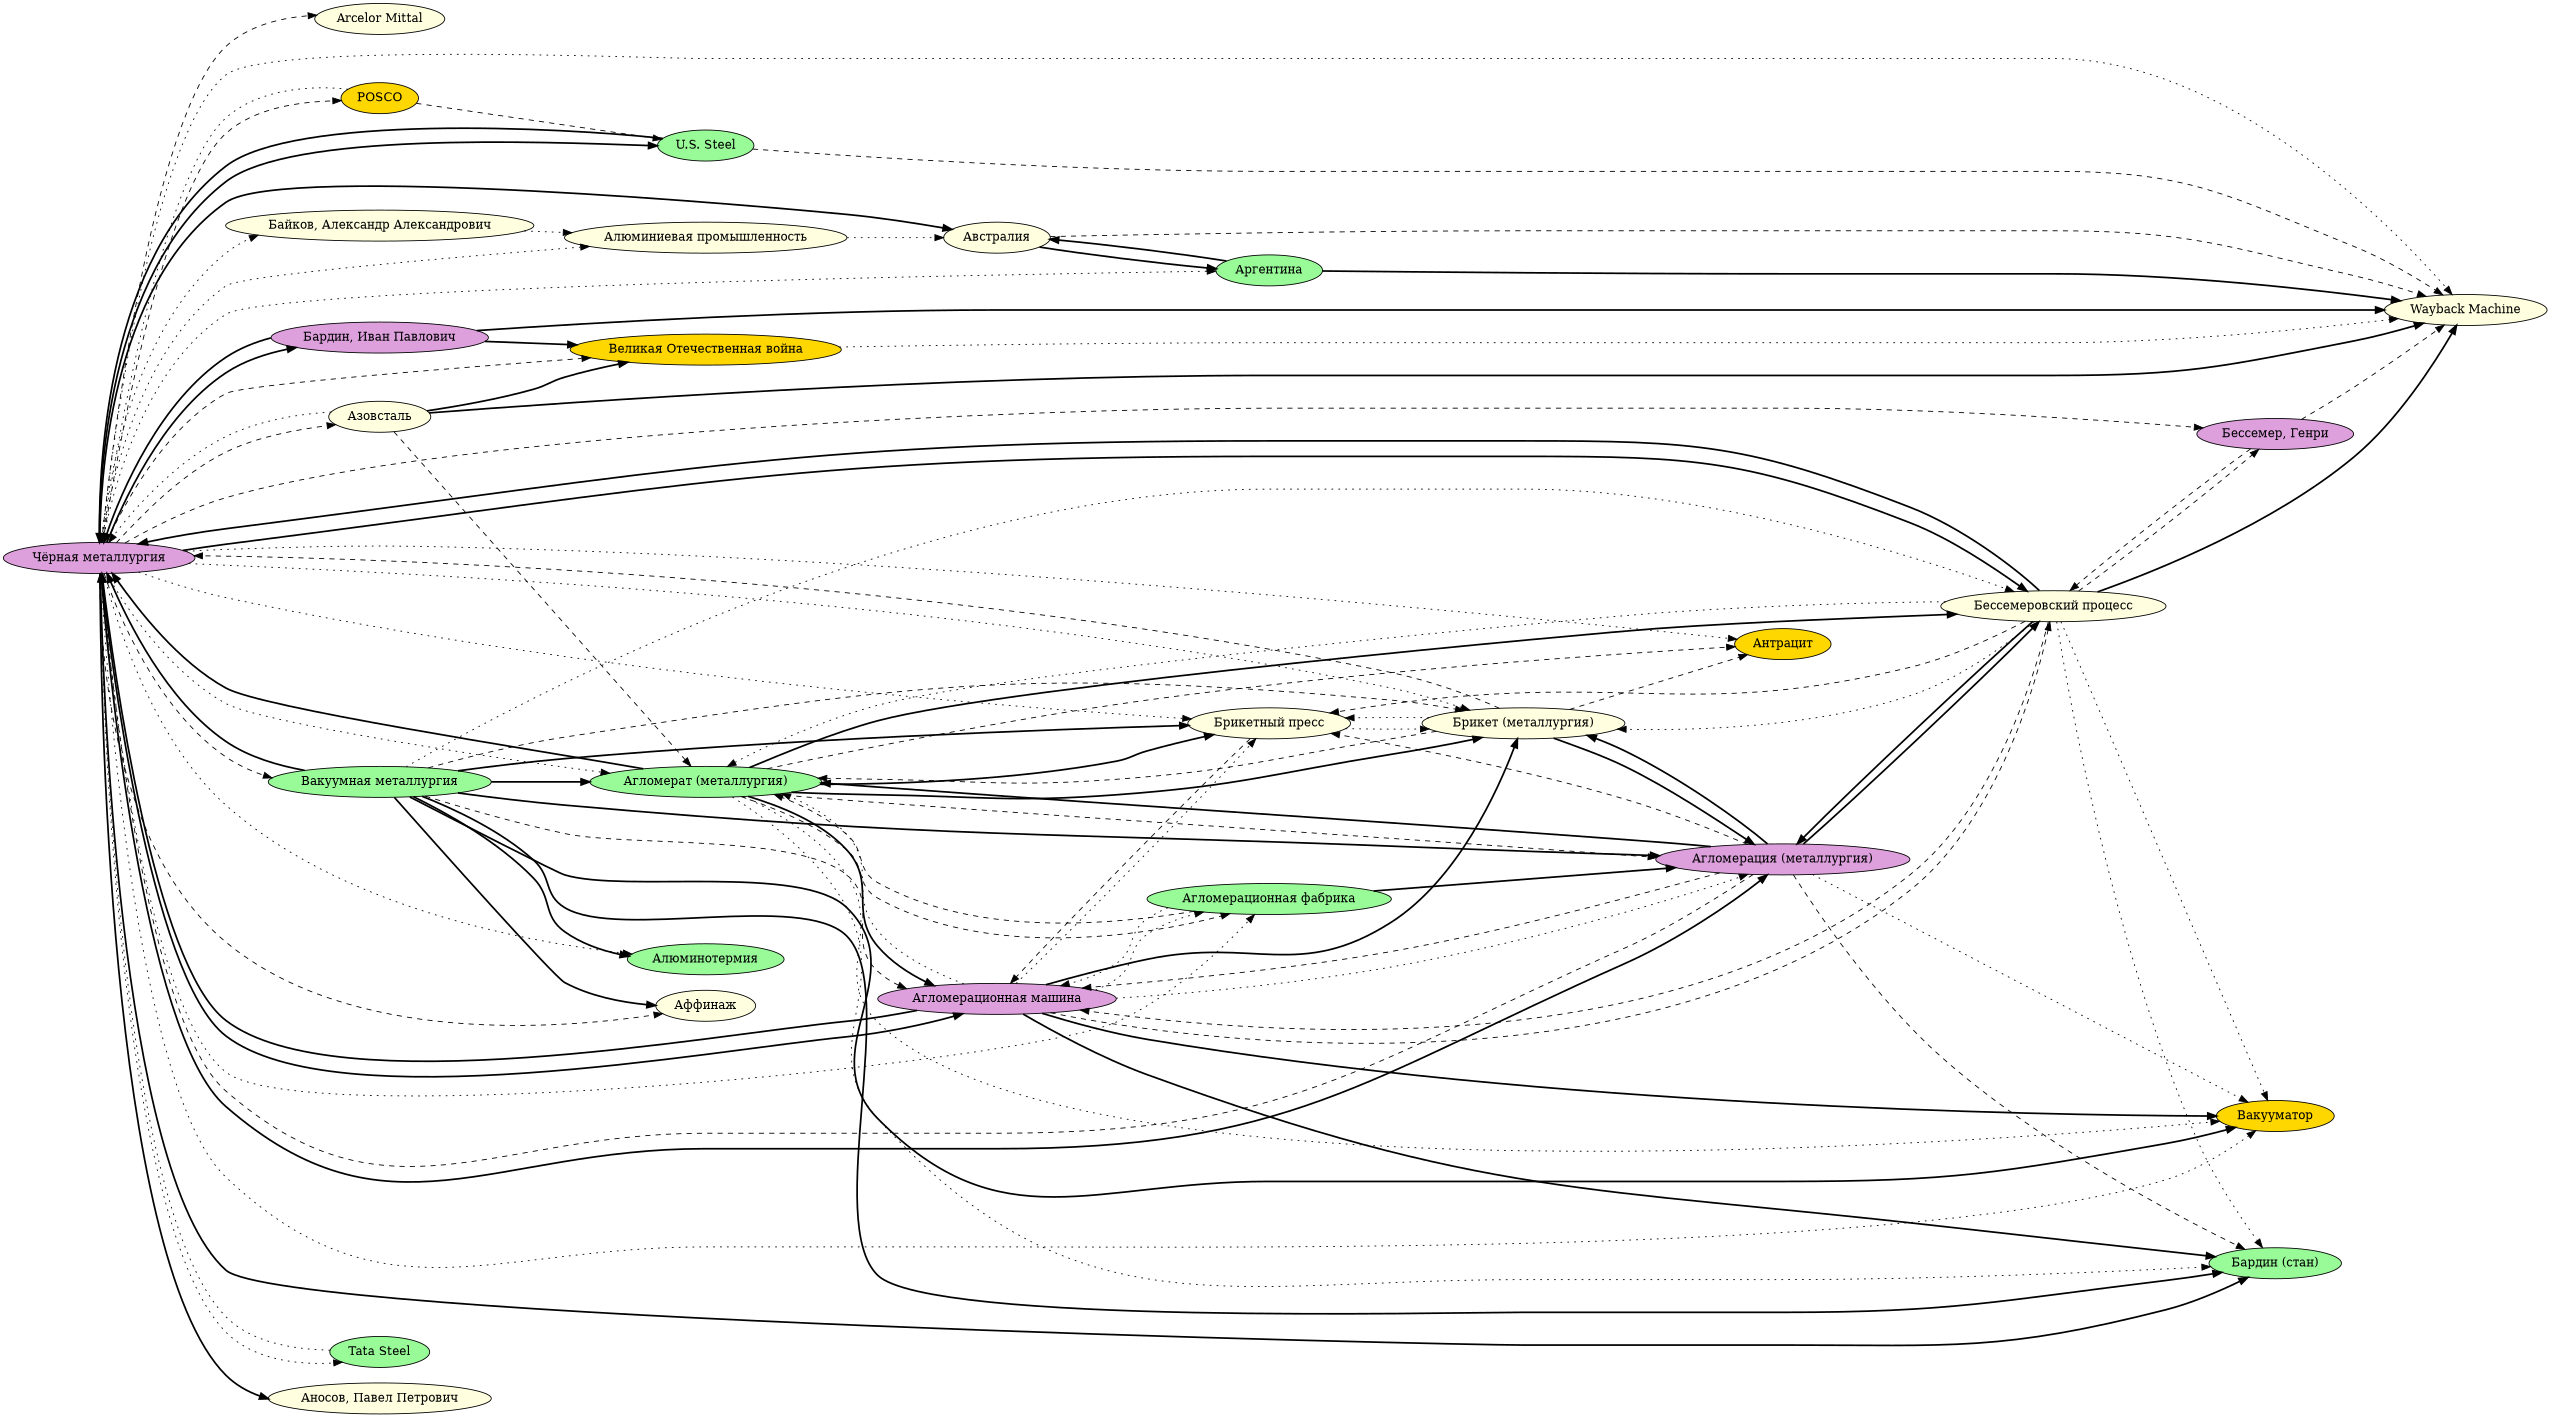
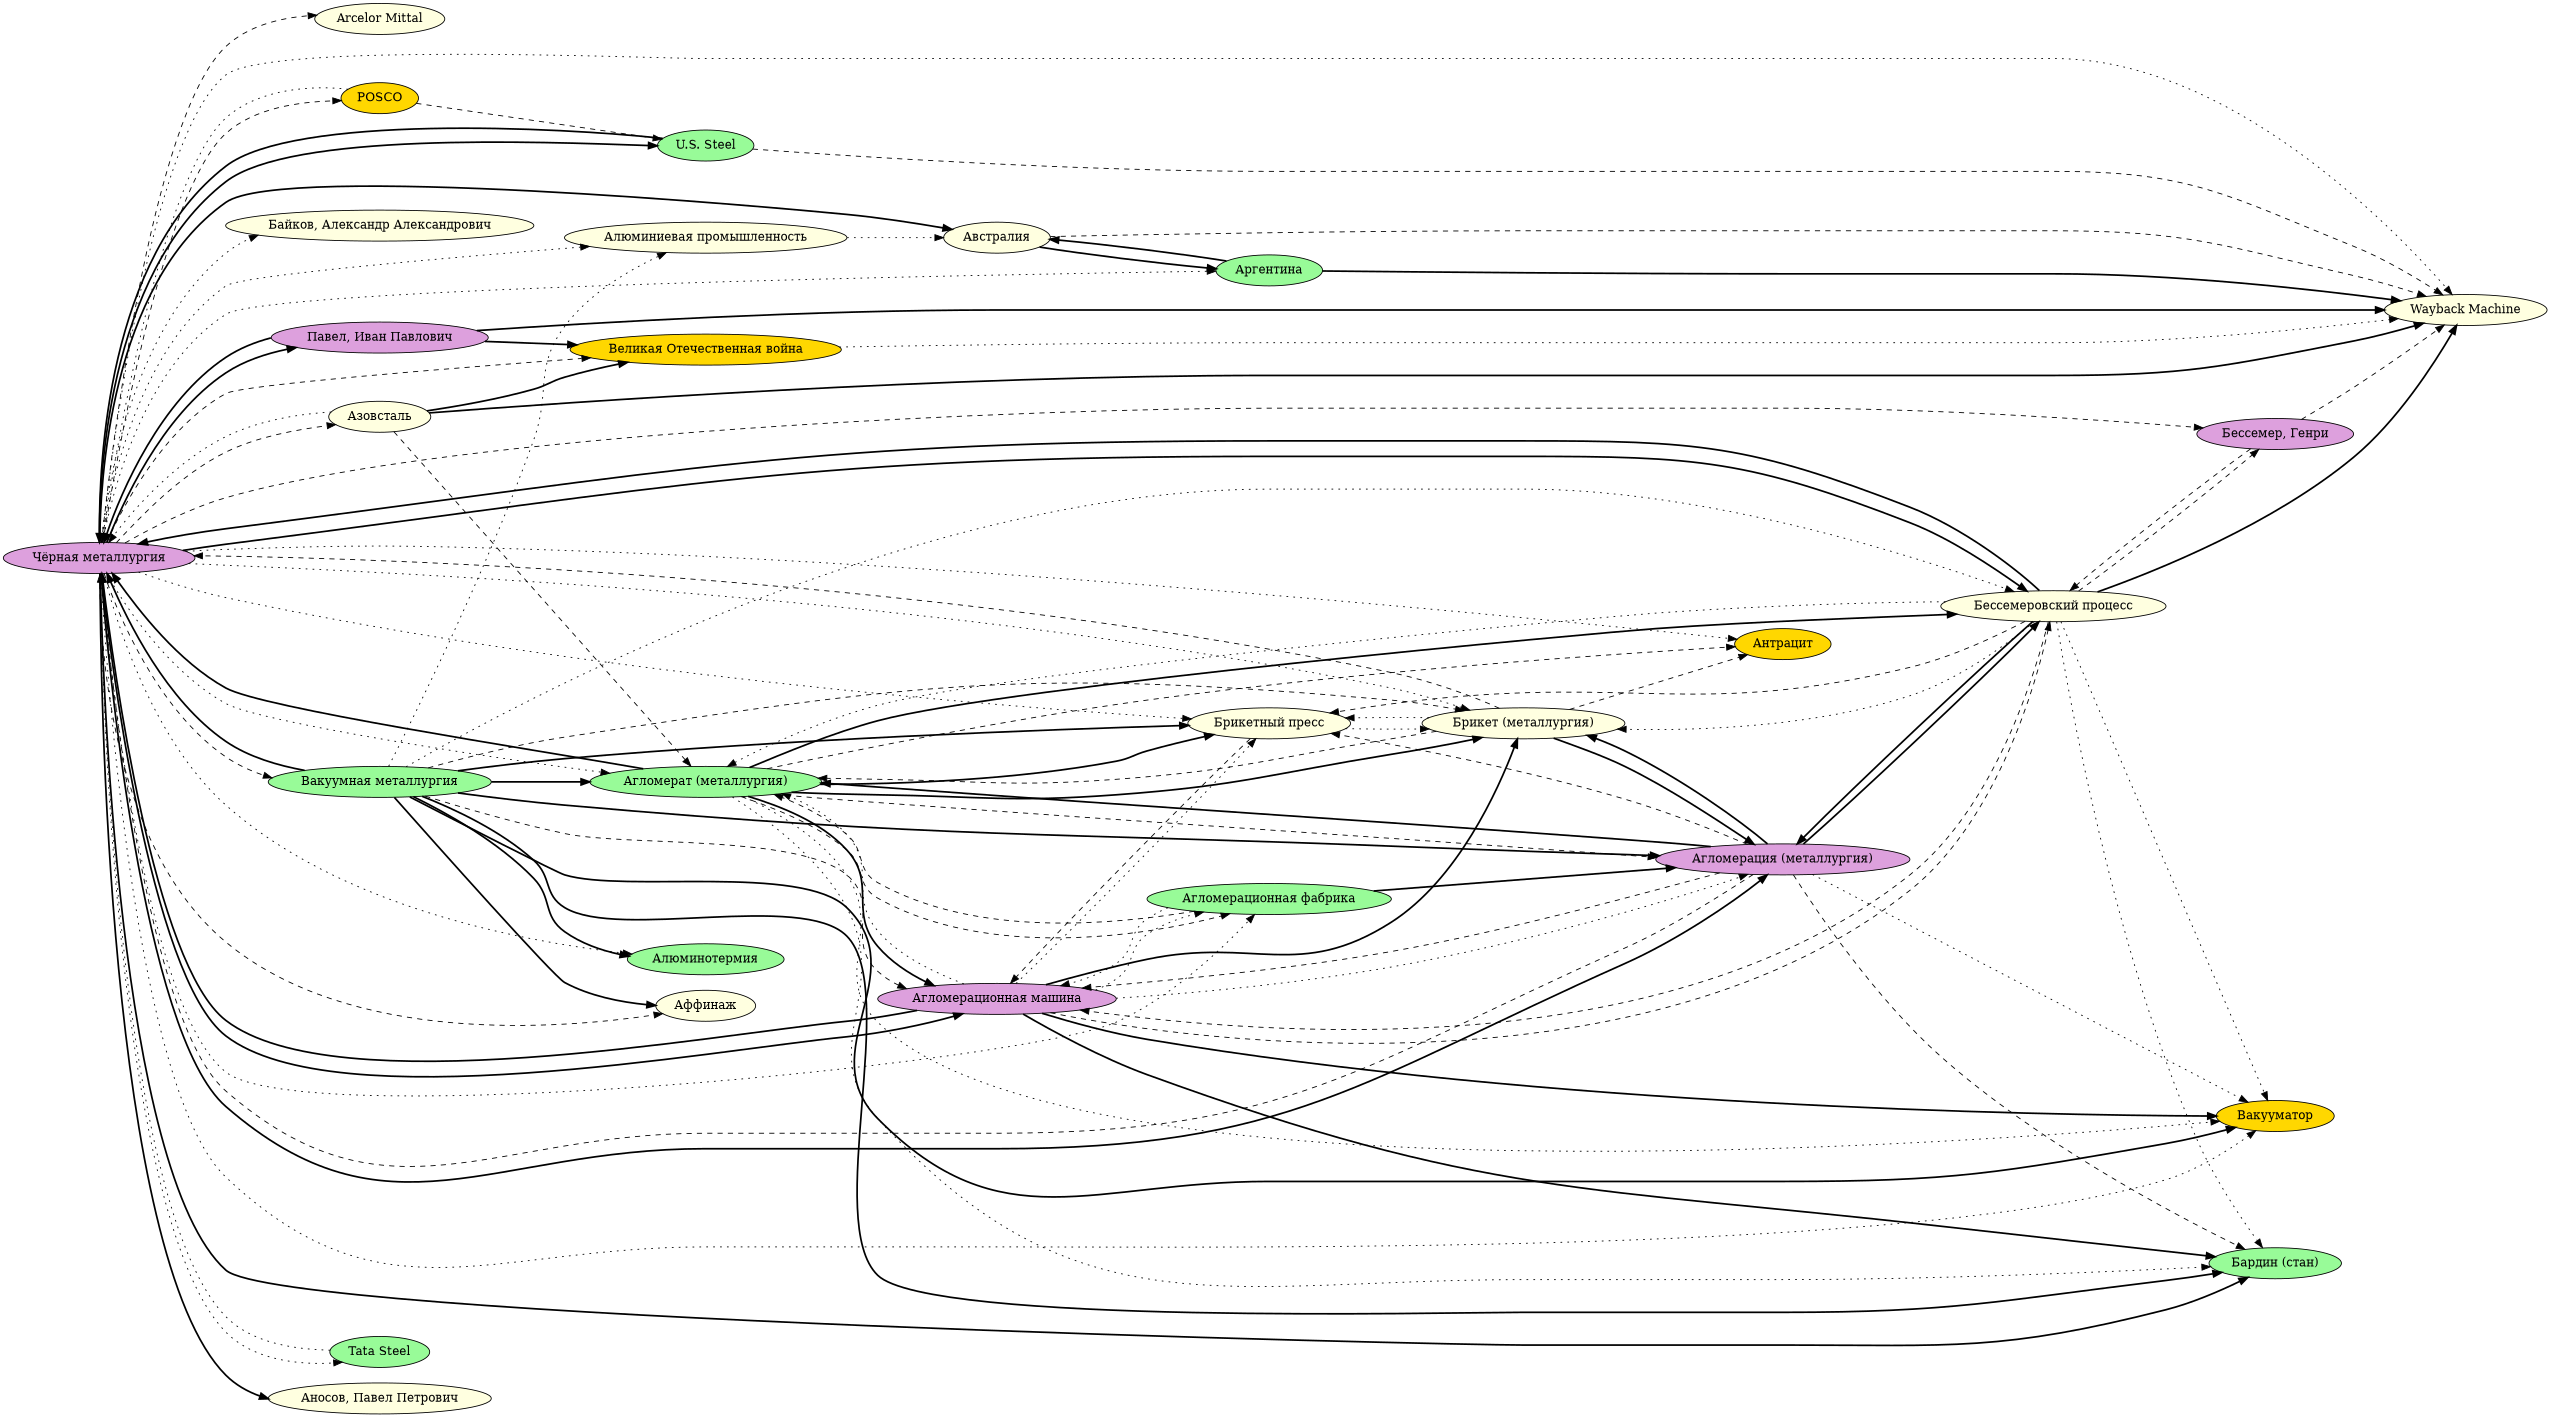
(544, 232) -> (518, 482)
(380, 338) -> (380, 338)
